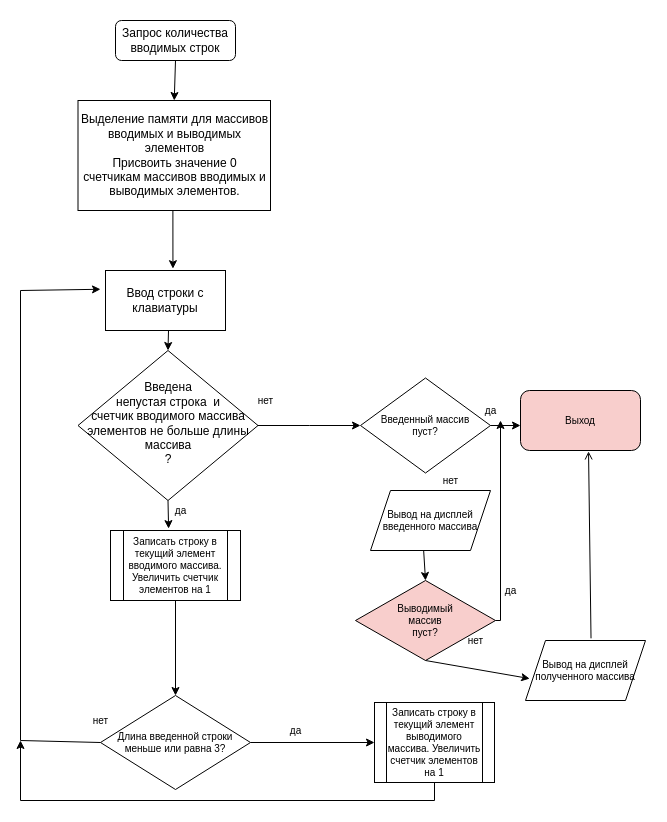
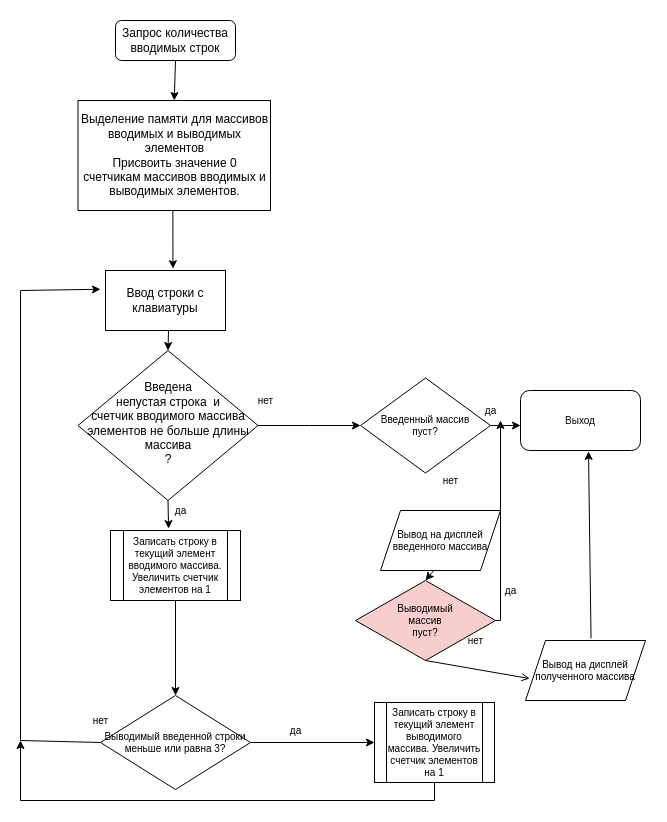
(581, 421) -> (581, 421)
(589, 458) -> (589, 460)
(431, 521) -> (441, 541)
(521, 677) -> (523, 677)
(176, 743) -> (176, 743)
